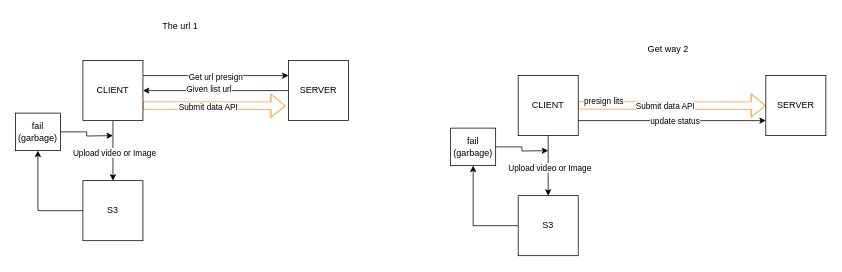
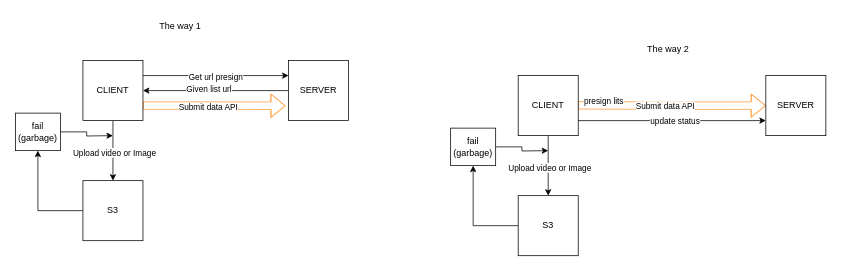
(180, 27) -> (180, 27)
(668, 49) -> (668, 49)
